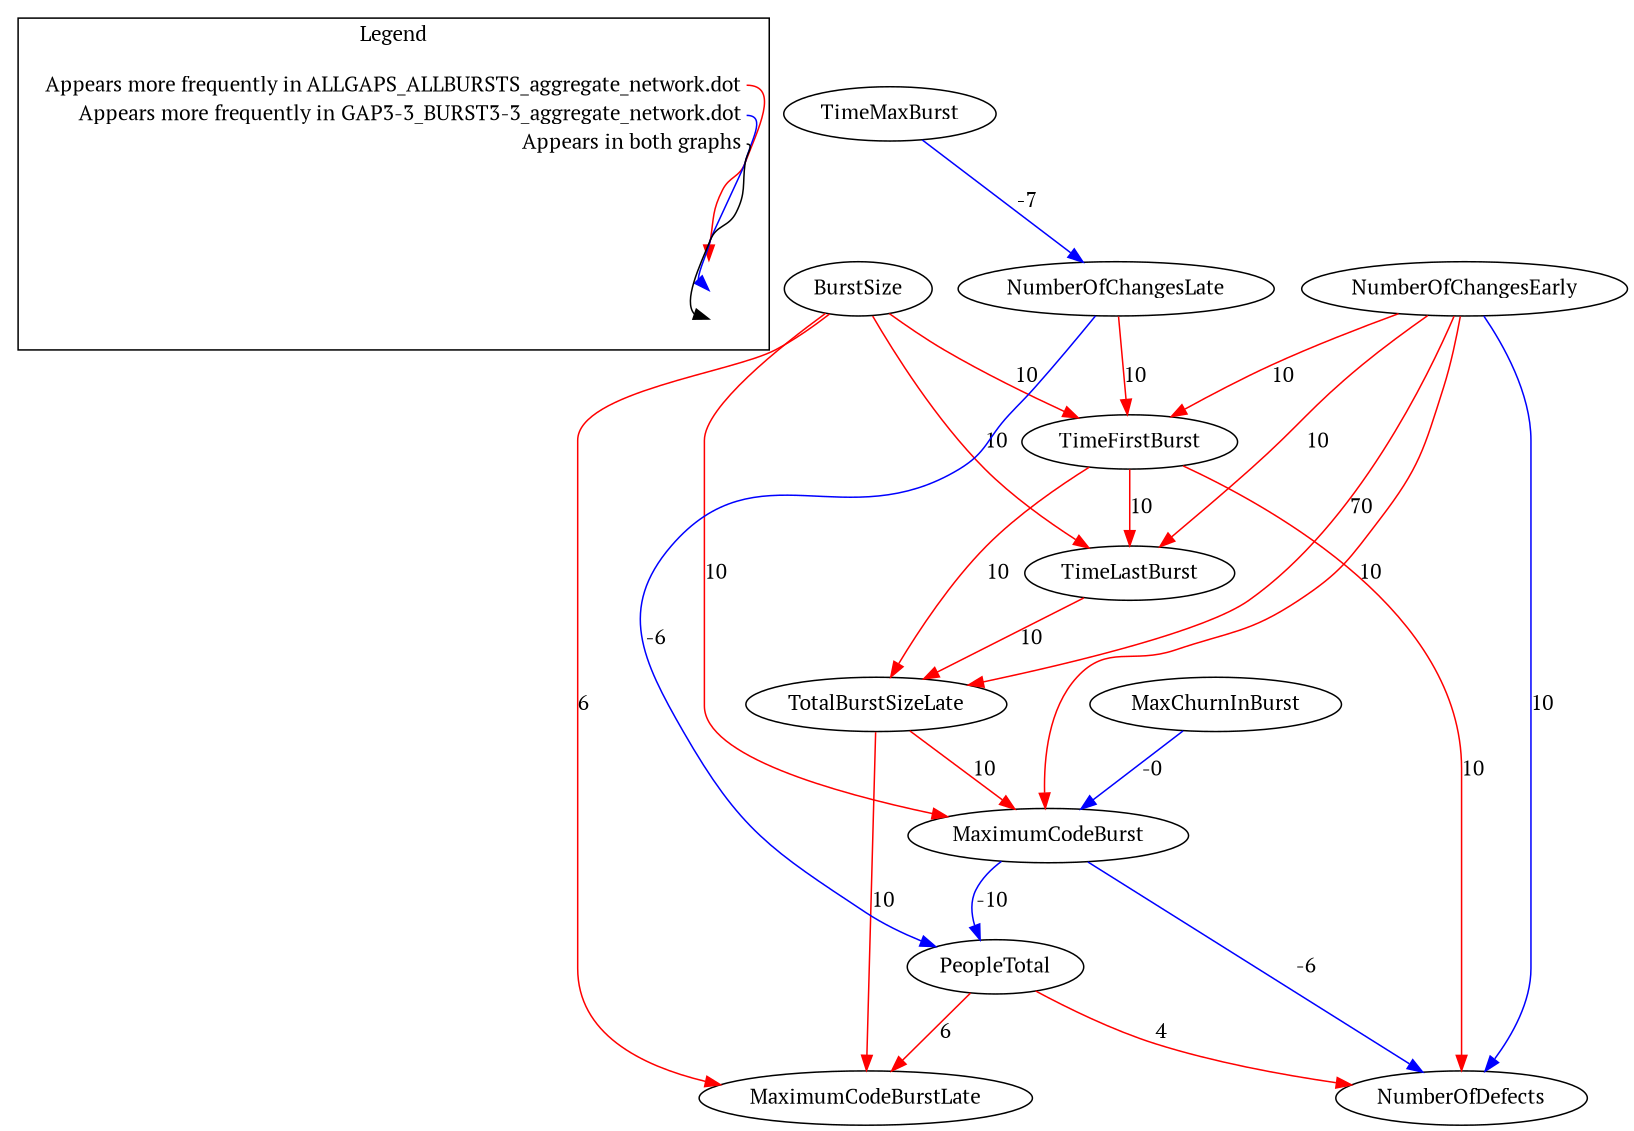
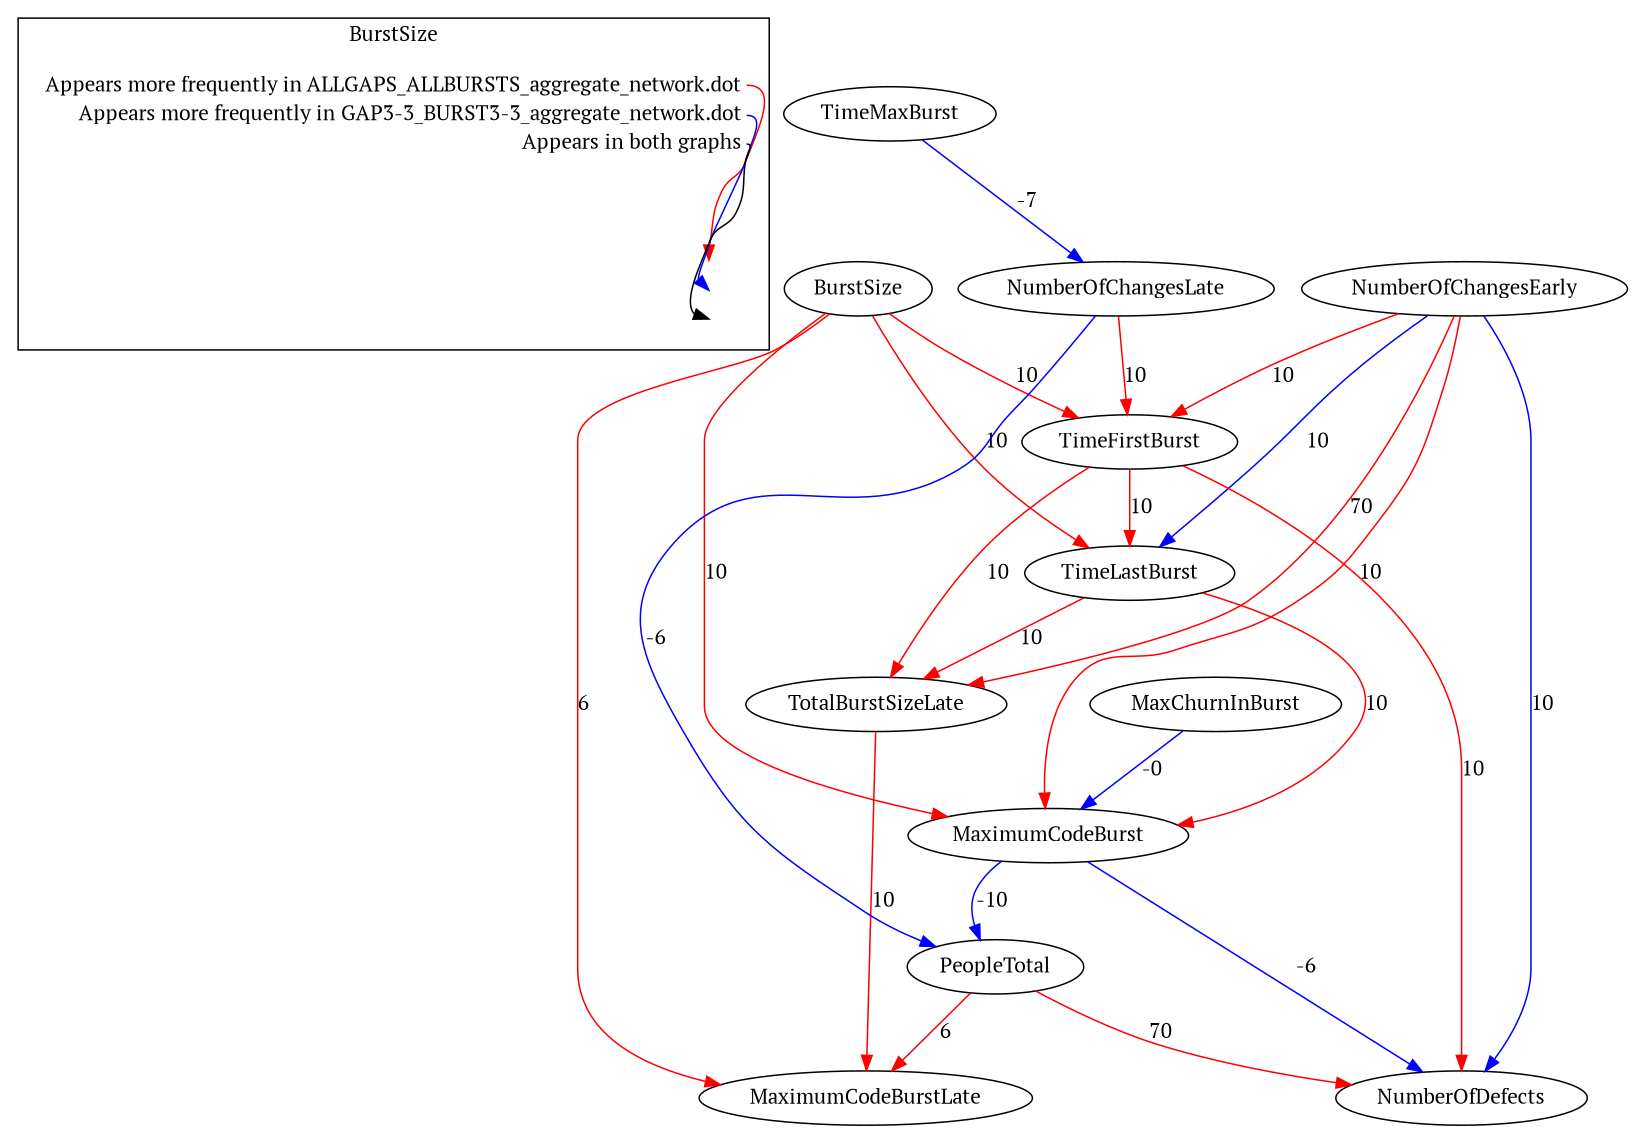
(394, 35) -> (394, 35)
(1298, 424) -> (1298, 424)
(956, 765) -> (1364, 710)
(1161, 1032) -> (1161, 1032)
